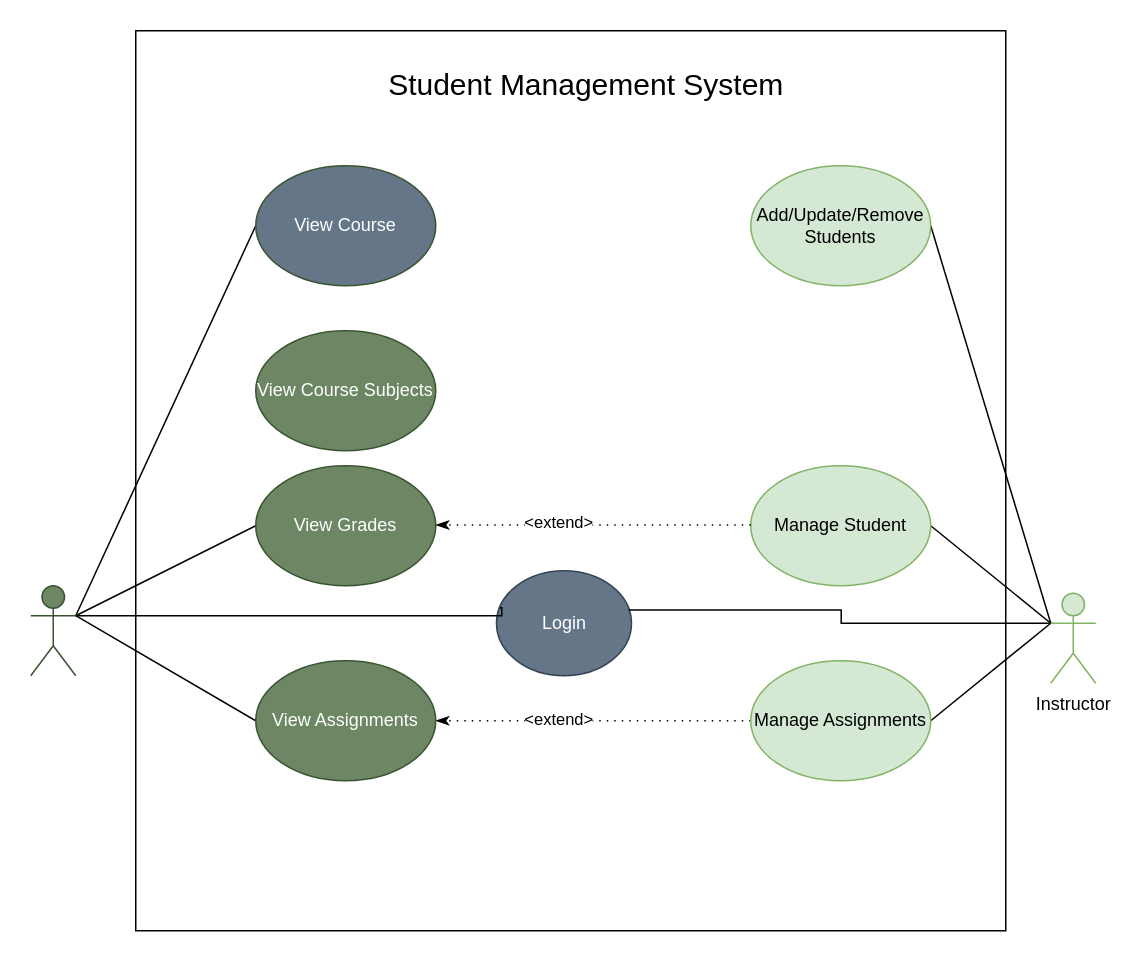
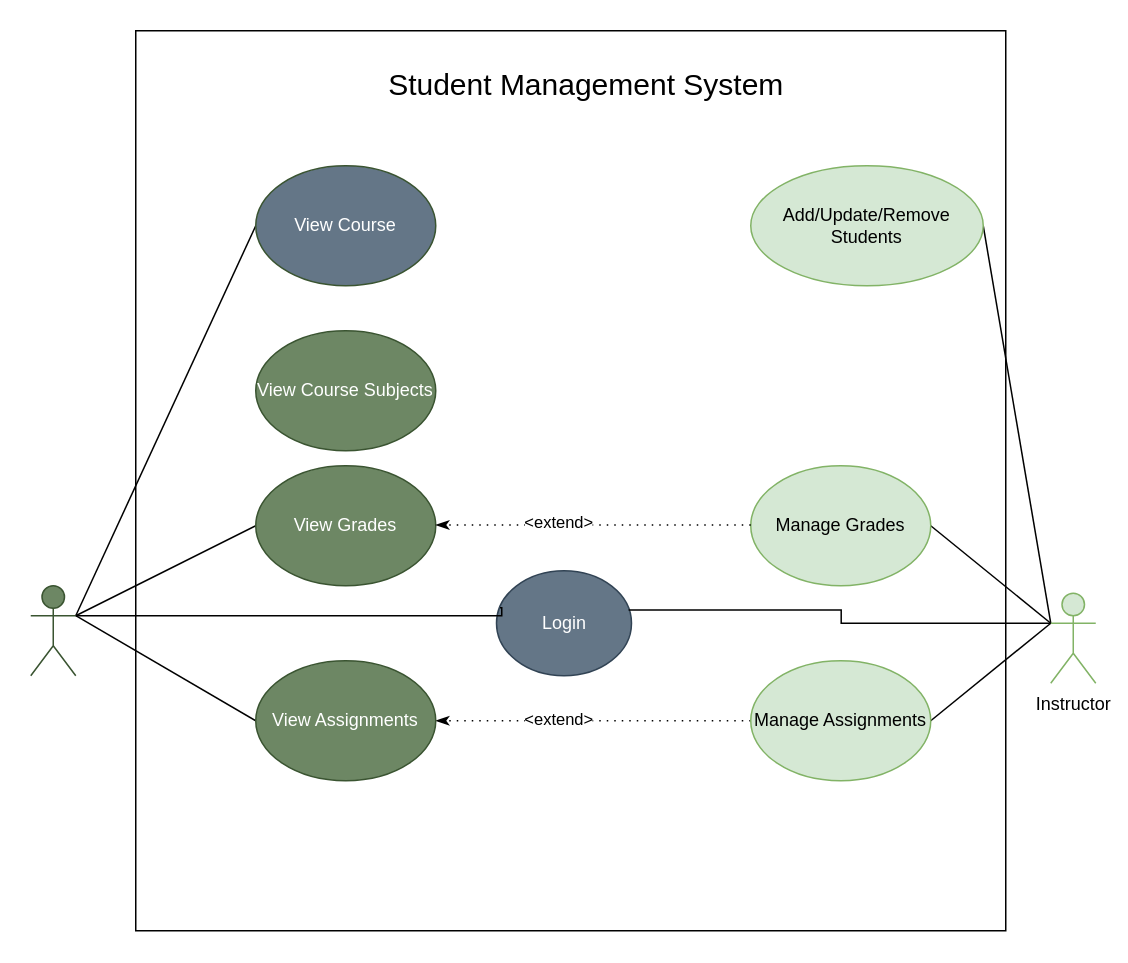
(841, 226) -> (867, 226)
(841, 526) -> (841, 526)
